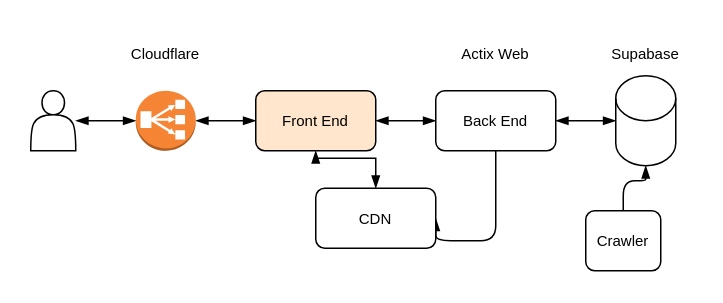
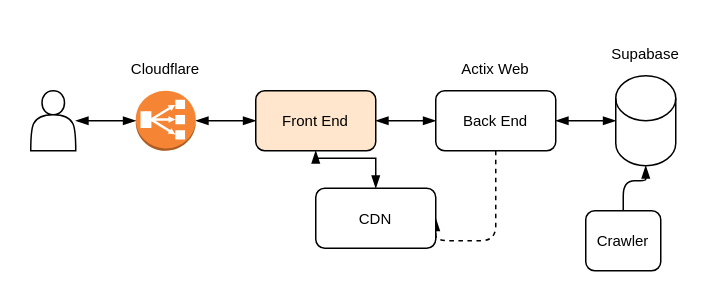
(166, 53) -> (166, 68)
(496, 53) -> (496, 68)
(496, 221) -> (496, 221)
